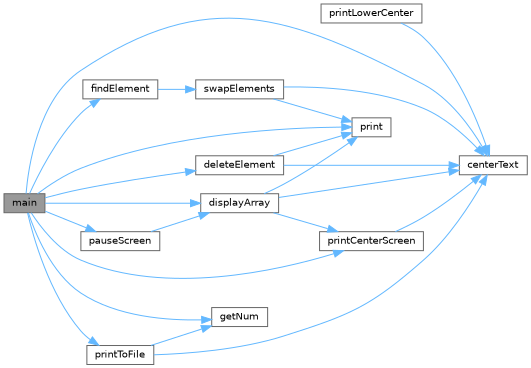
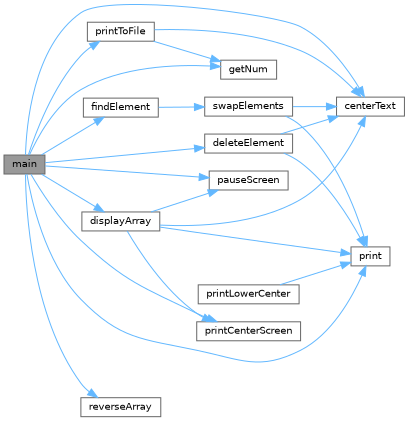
(454, 77) -> (311, 275)
(436, 209) -> none
(175, 224) -> (180, 203)
none -> (121, 407)
